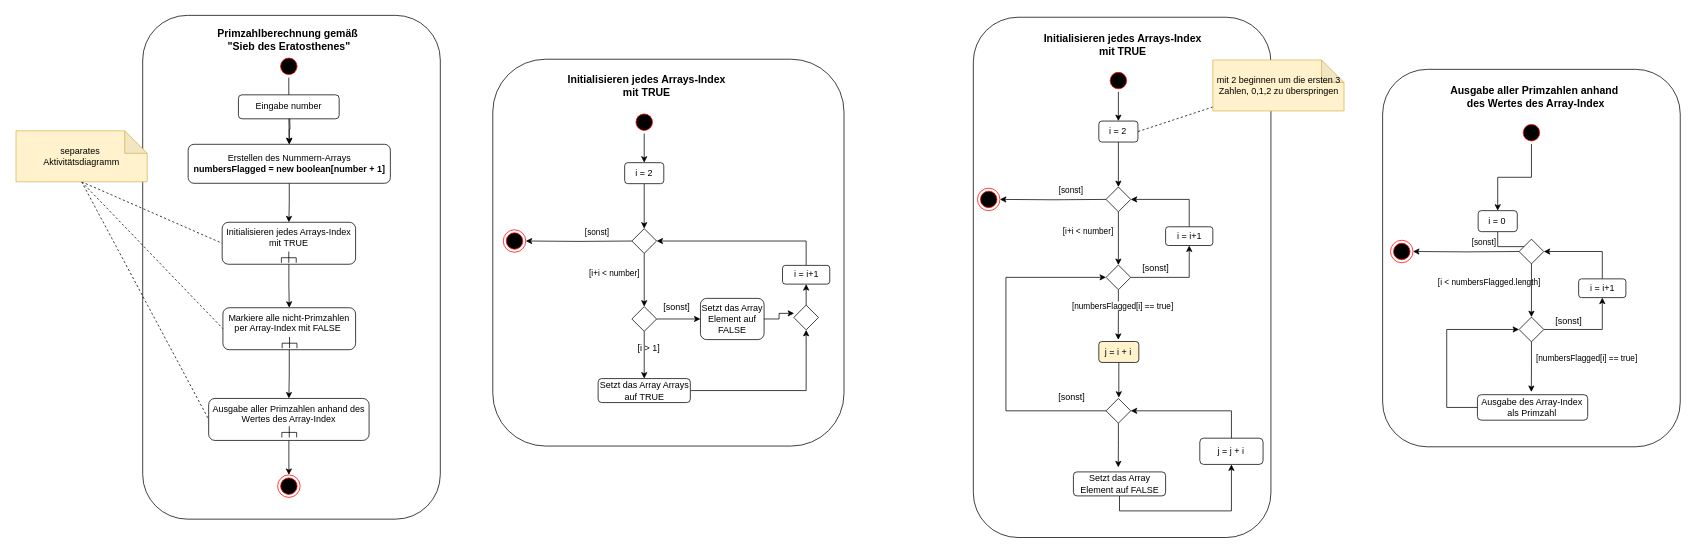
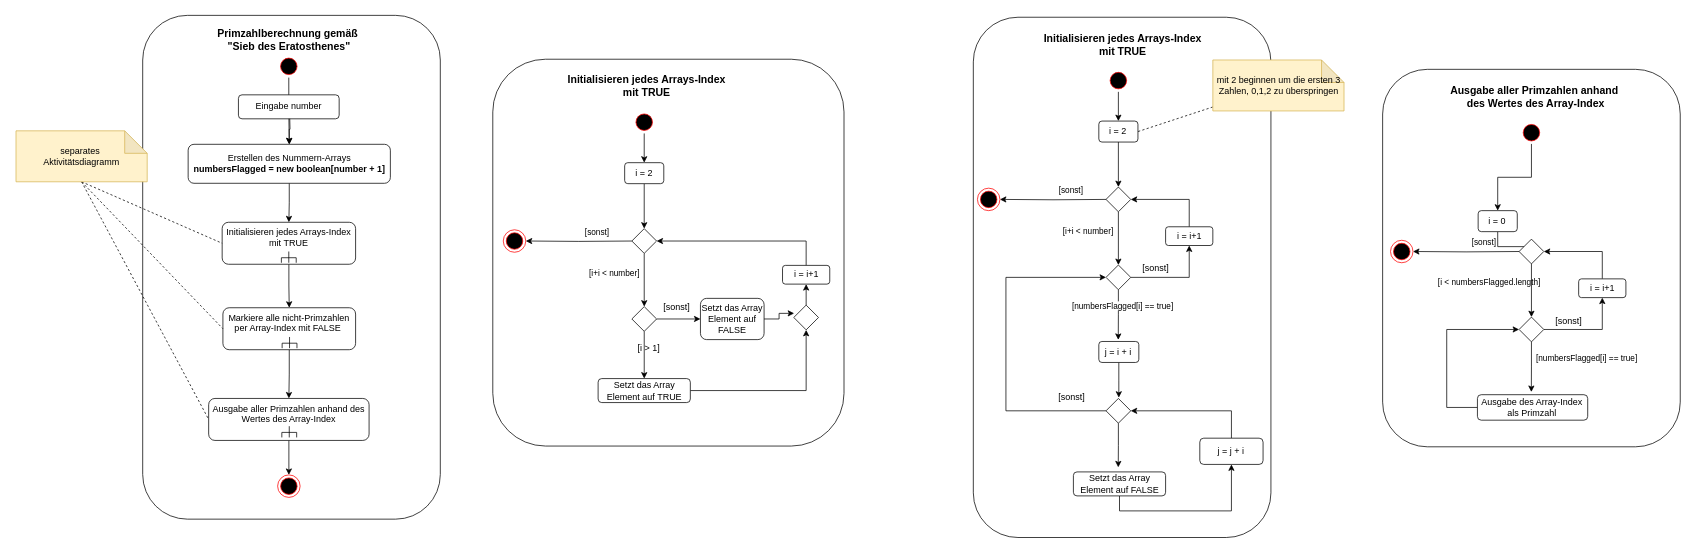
(1119, 352) -> (1119, 352)
(644, 391) -> (644, 391)
